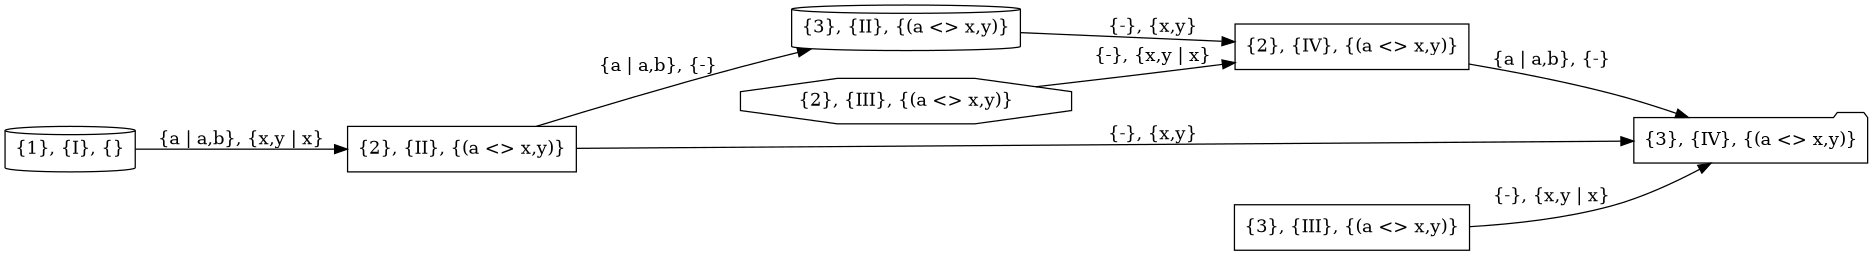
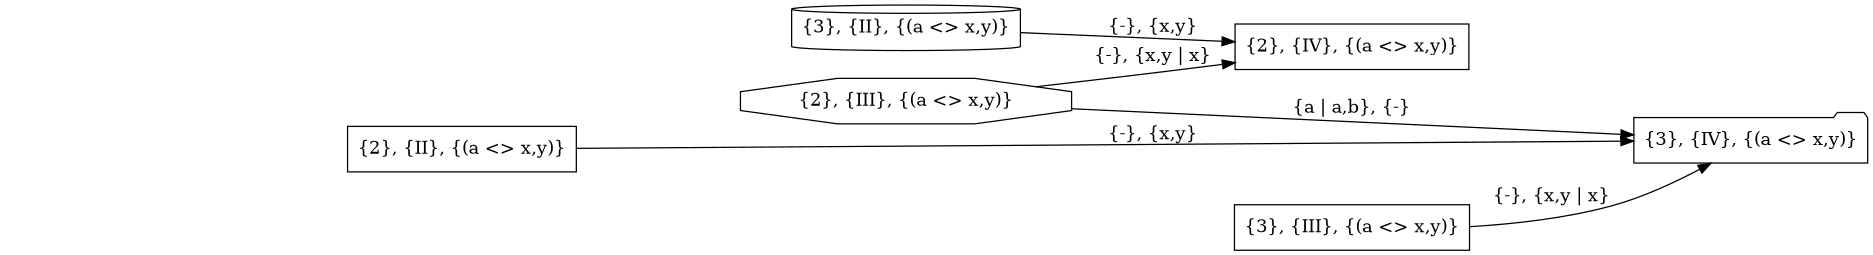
(1574, 85) -> (1346, 122)
(667, 88) -> none
(70, 149) -> none
